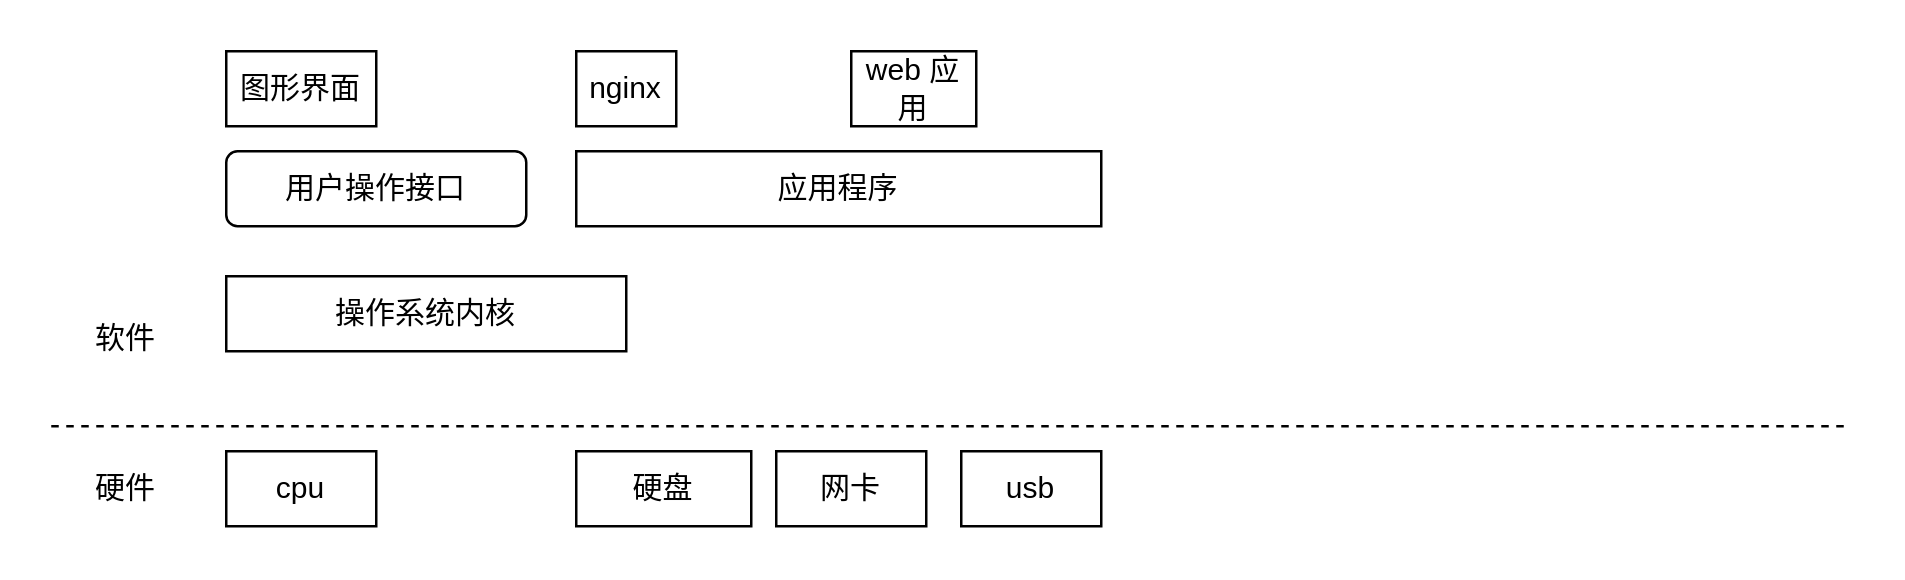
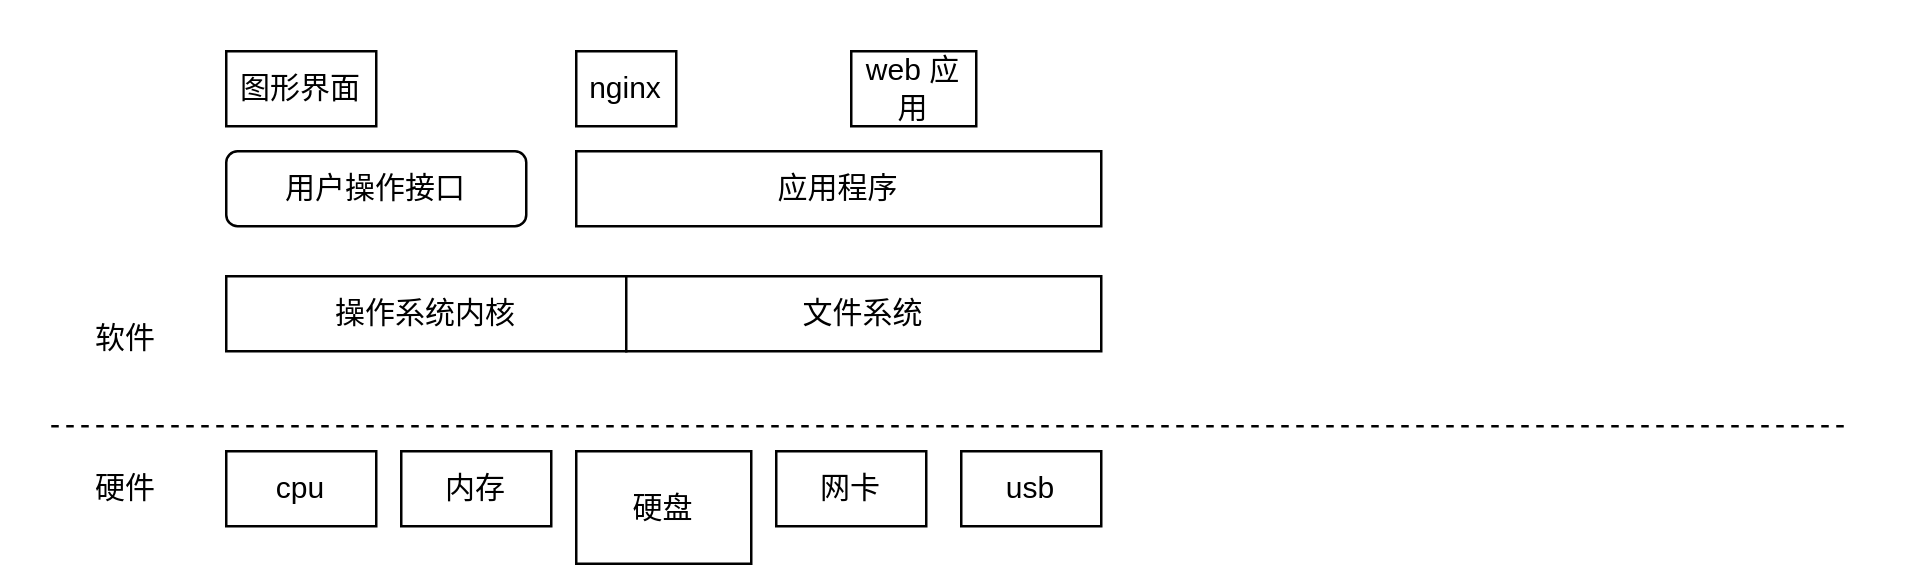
none -> (864, 314)
none -> (476, 489)
(664, 489) -> (664, 508)
